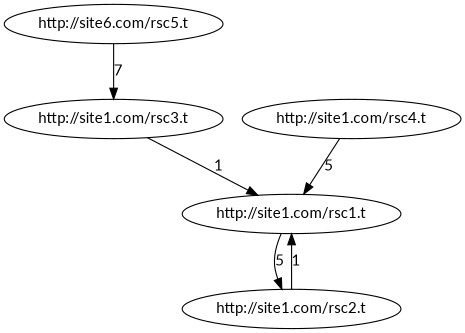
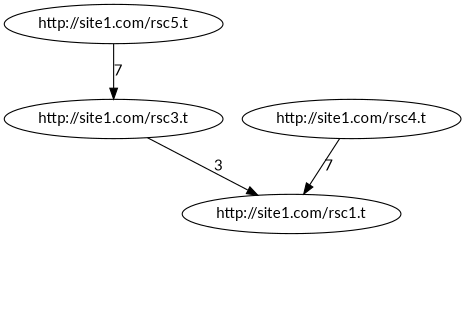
(114, 24) -> (114, 24)
(219, 166) -> (219, 166)
(329, 166) -> (329, 166)
(292, 309) -> none
